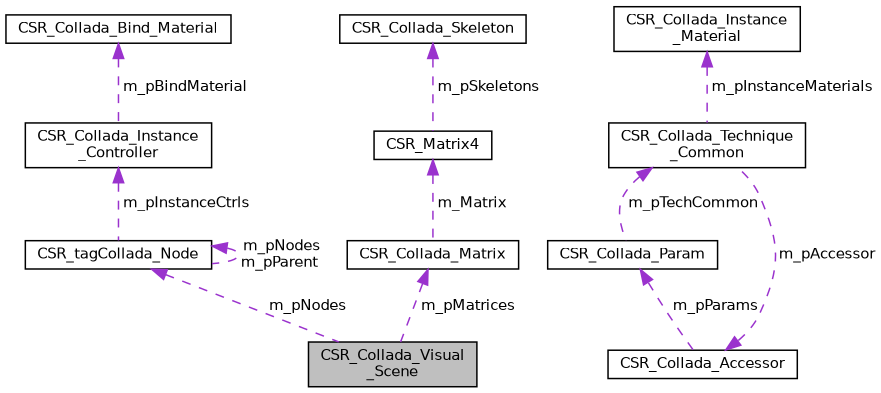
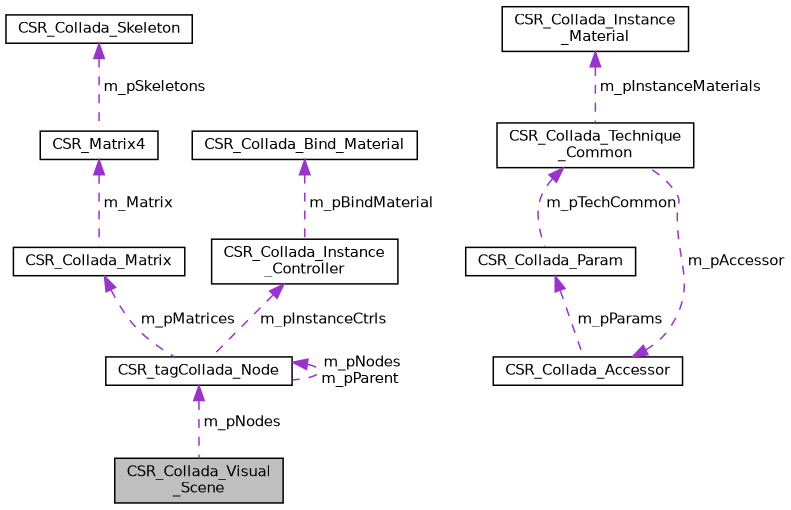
(412, 313) -> (137, 329)
